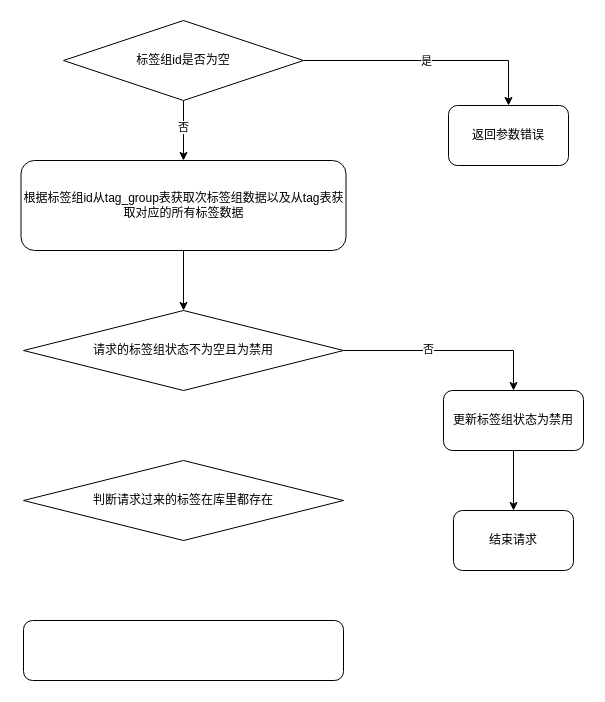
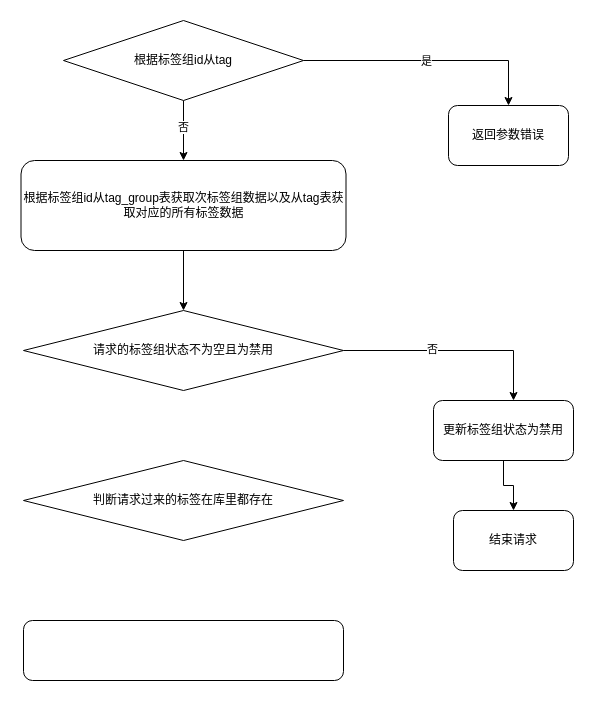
(184, 61) -> (184, 61)
(514, 421) -> (504, 431)
